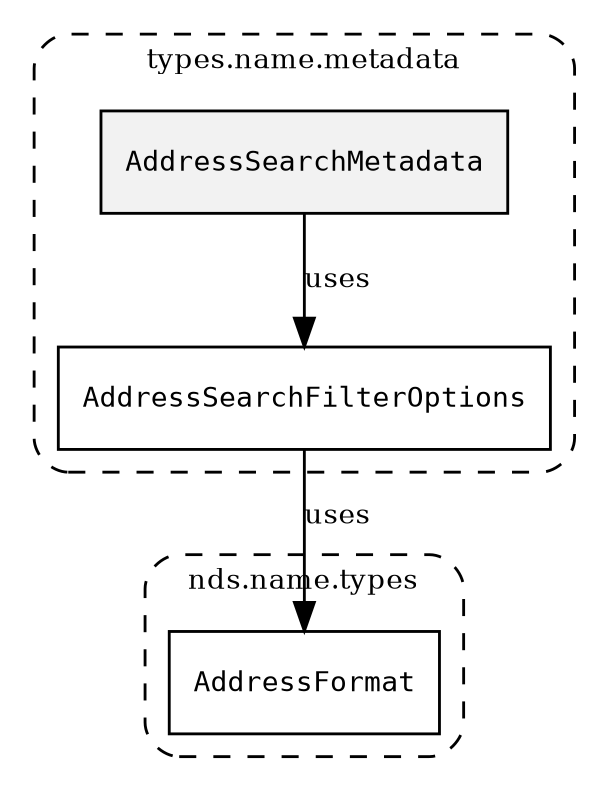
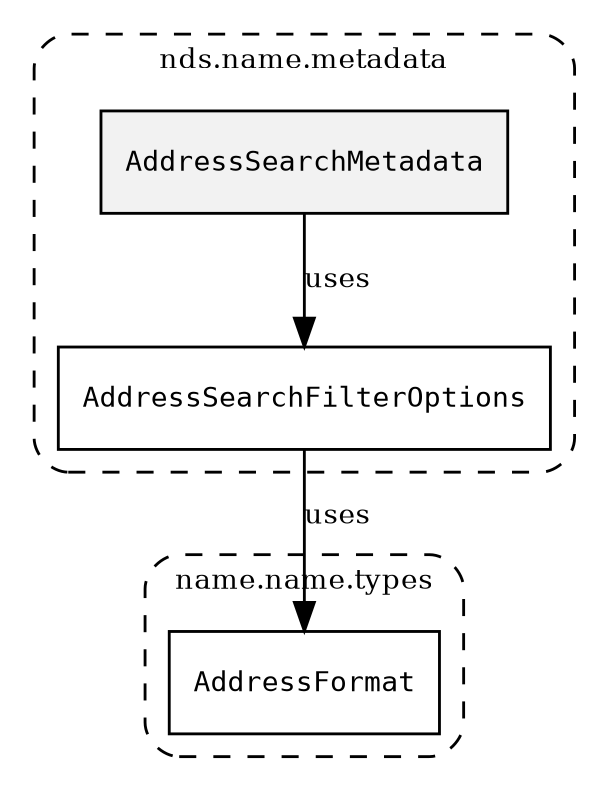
(304, 61) -> (304, 61)
(304, 582) -> (304, 582)
